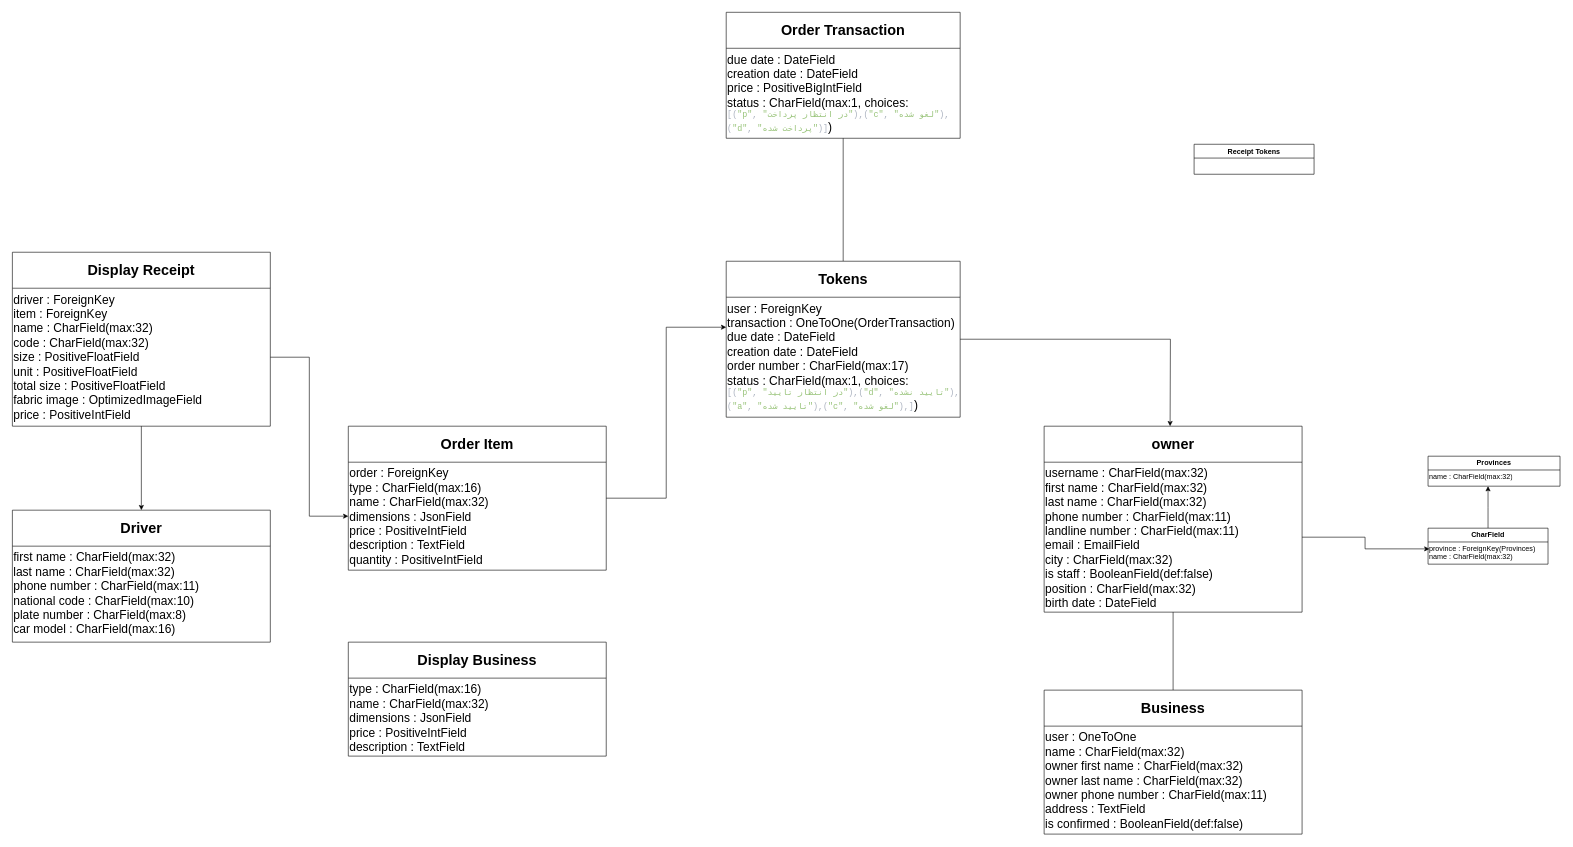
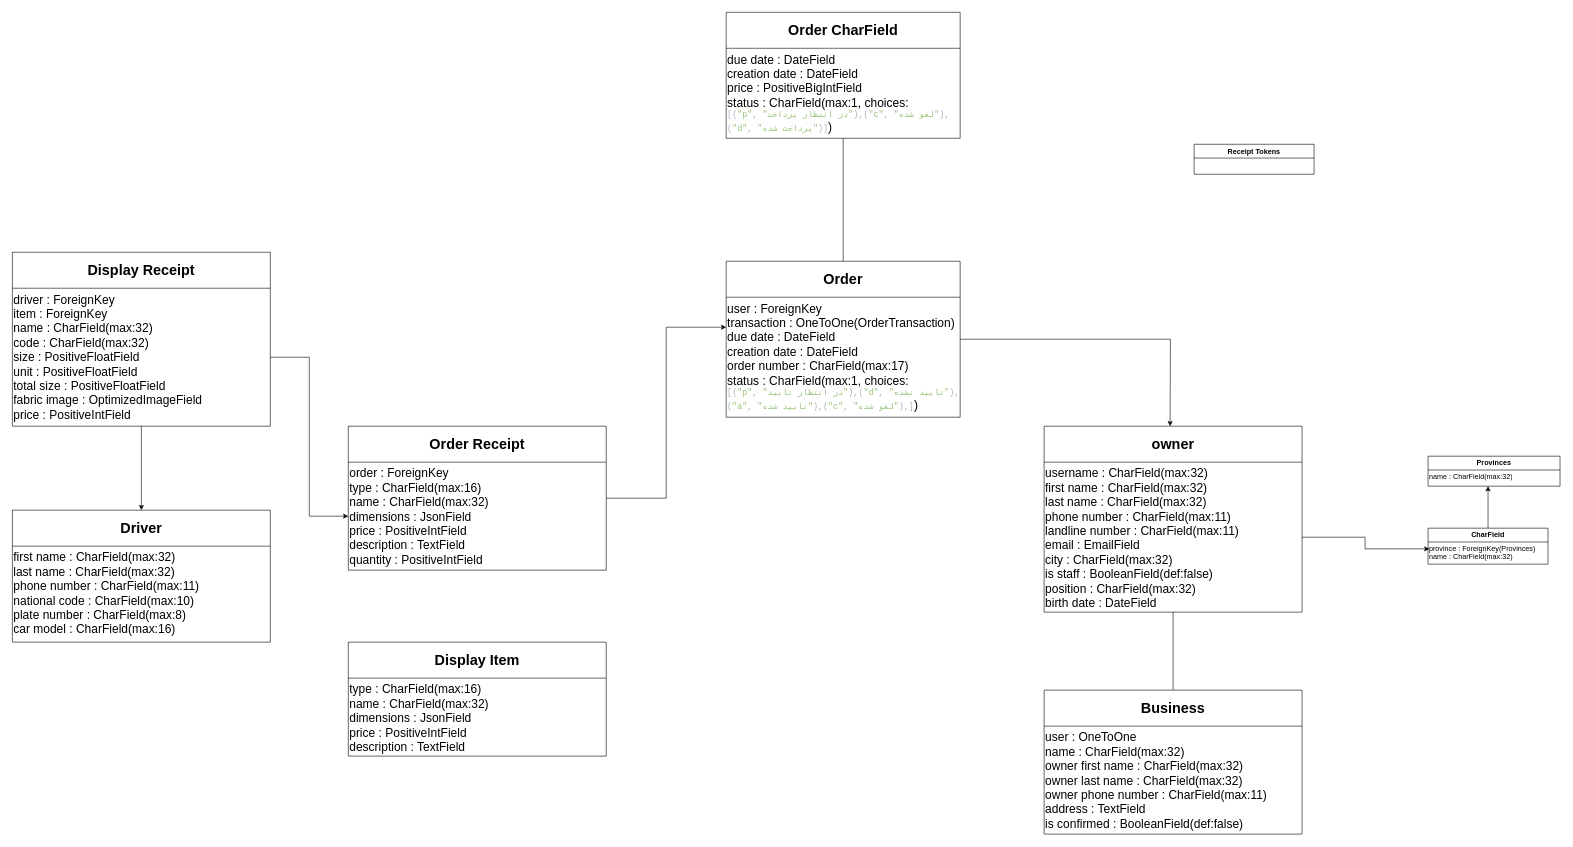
(843, 30) -> (843, 30)
(843, 279) -> (843, 279)
(477, 444) -> (477, 444)
(477, 660) -> (477, 660)
